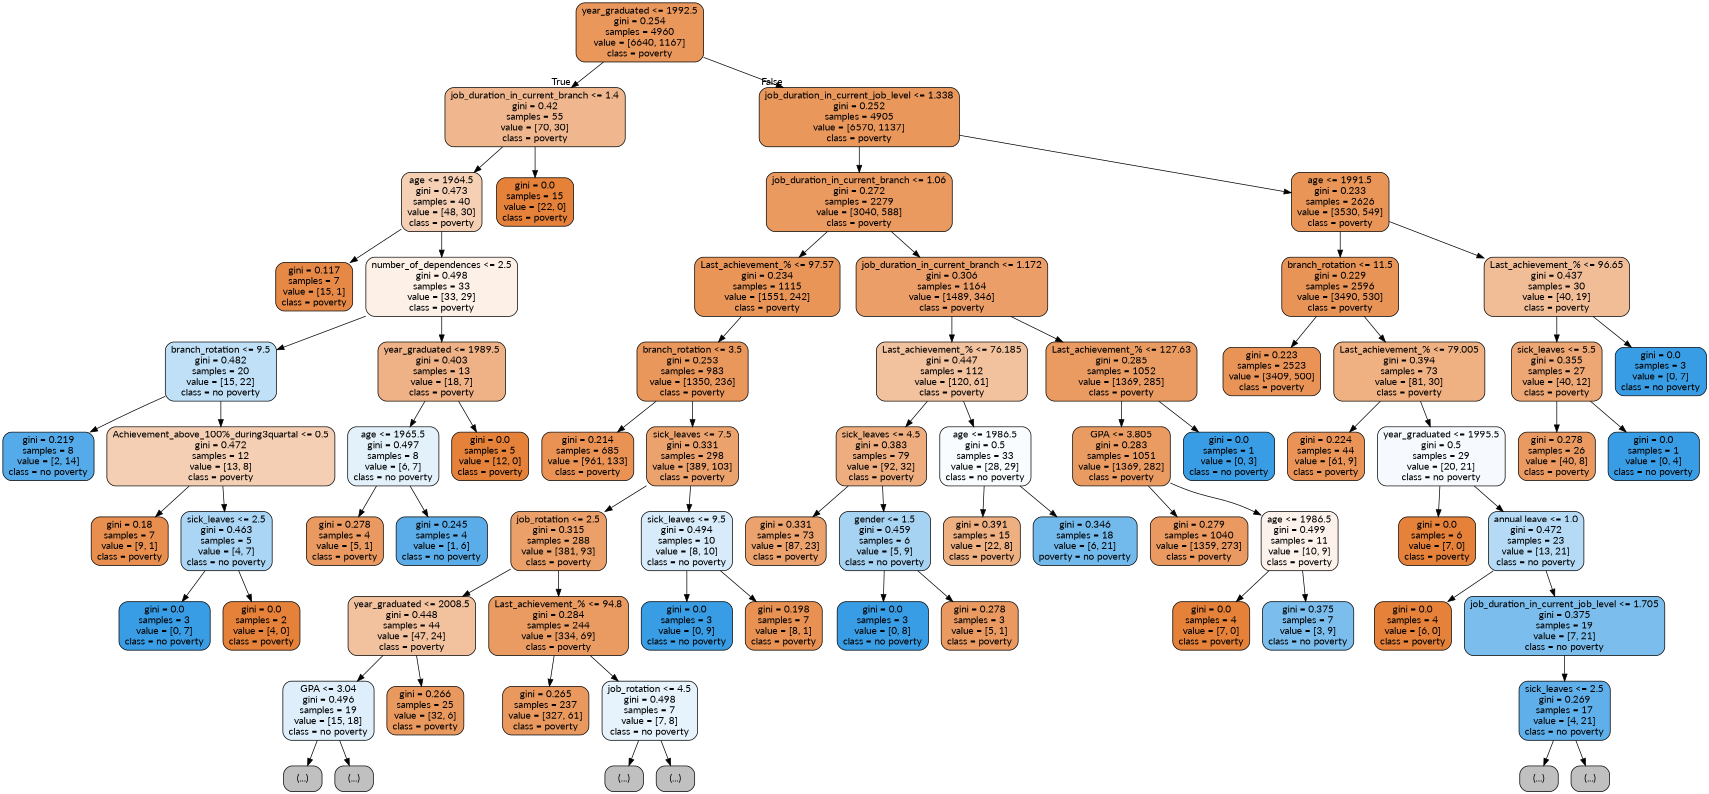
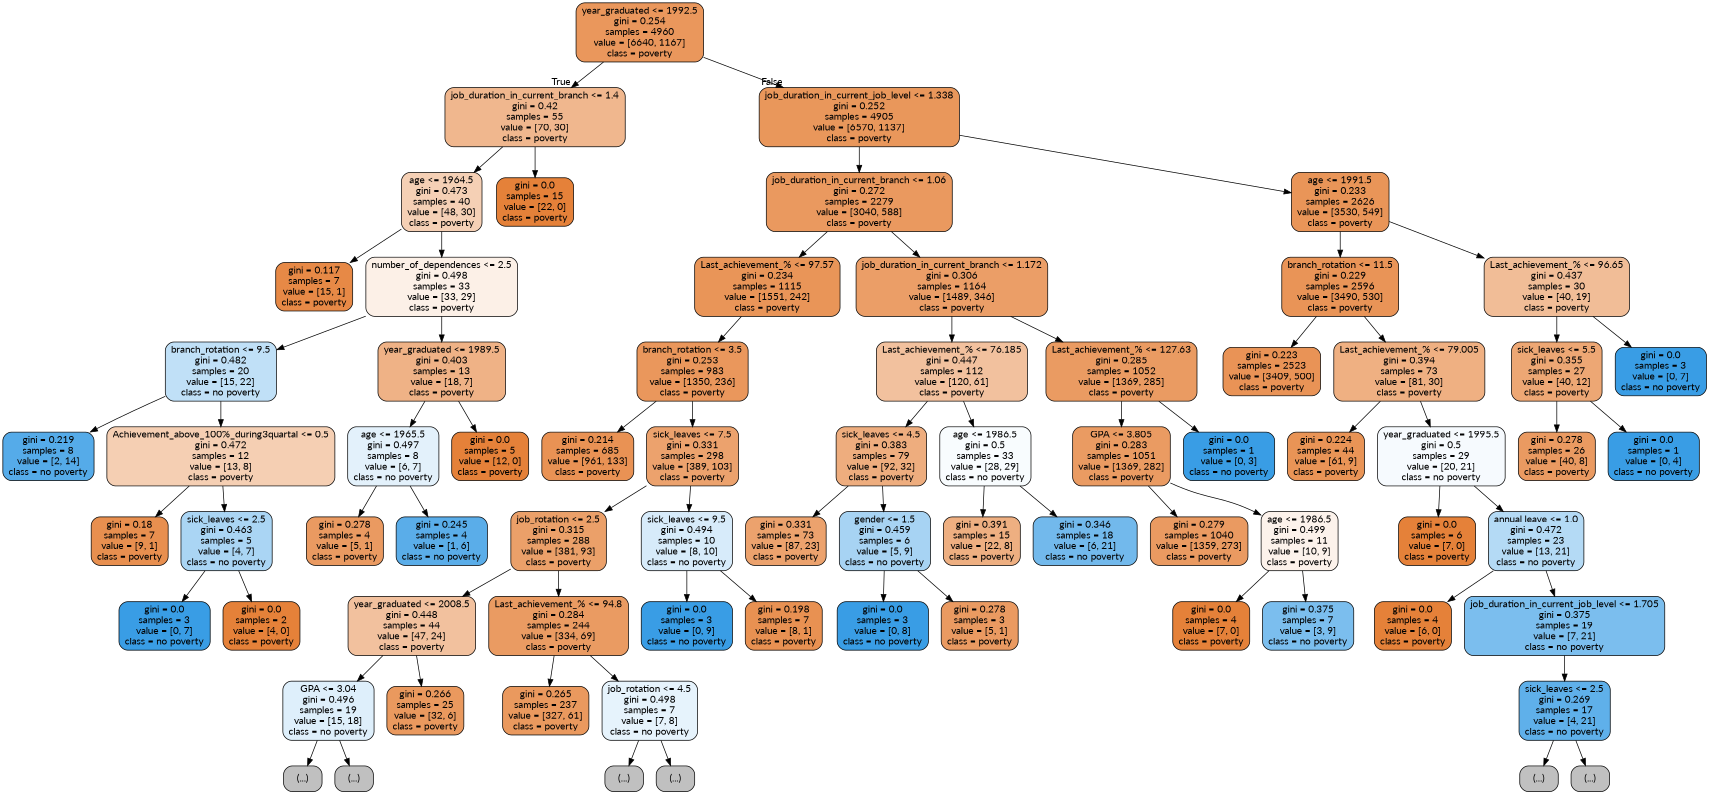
(1085, 541) -> (1085, 541)
